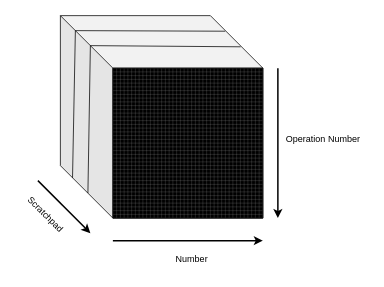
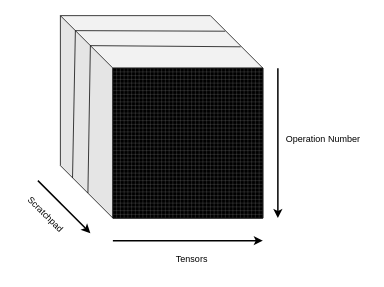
(192, 259) -> (192, 259)
